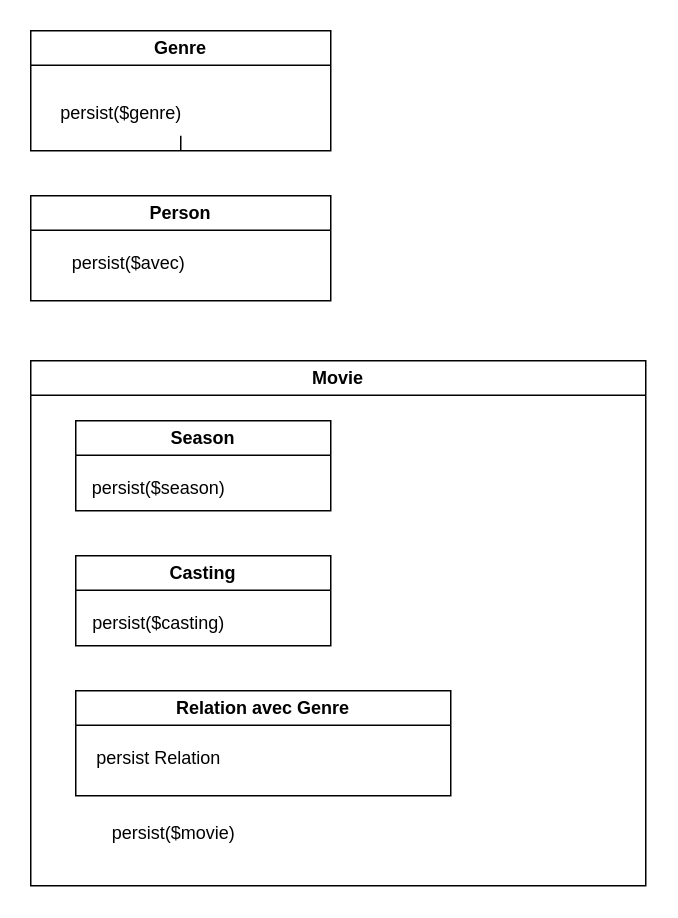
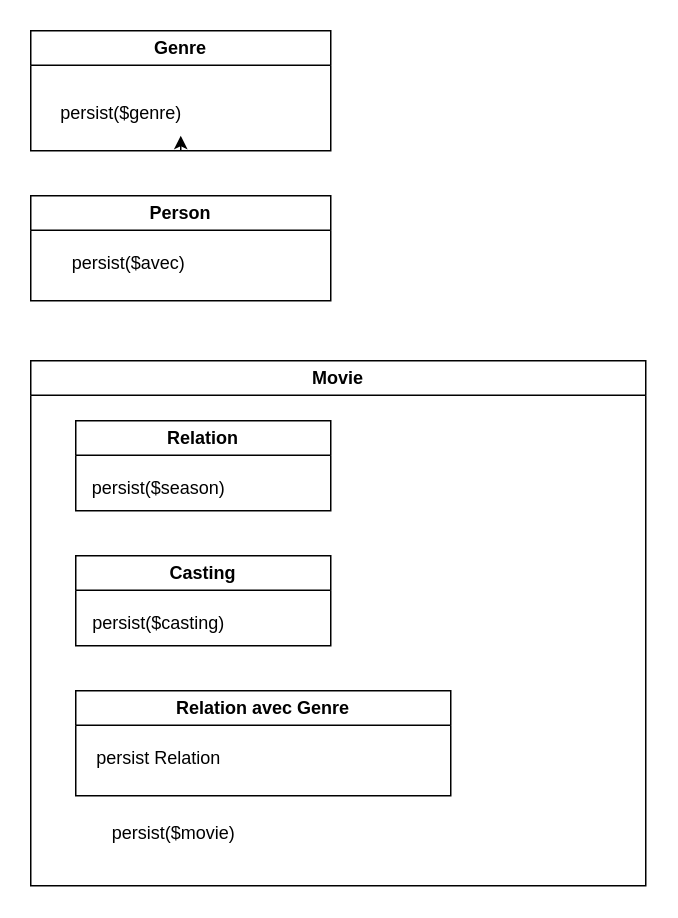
(181, 142) -> (181, 146)
(203, 439) -> (203, 439)
